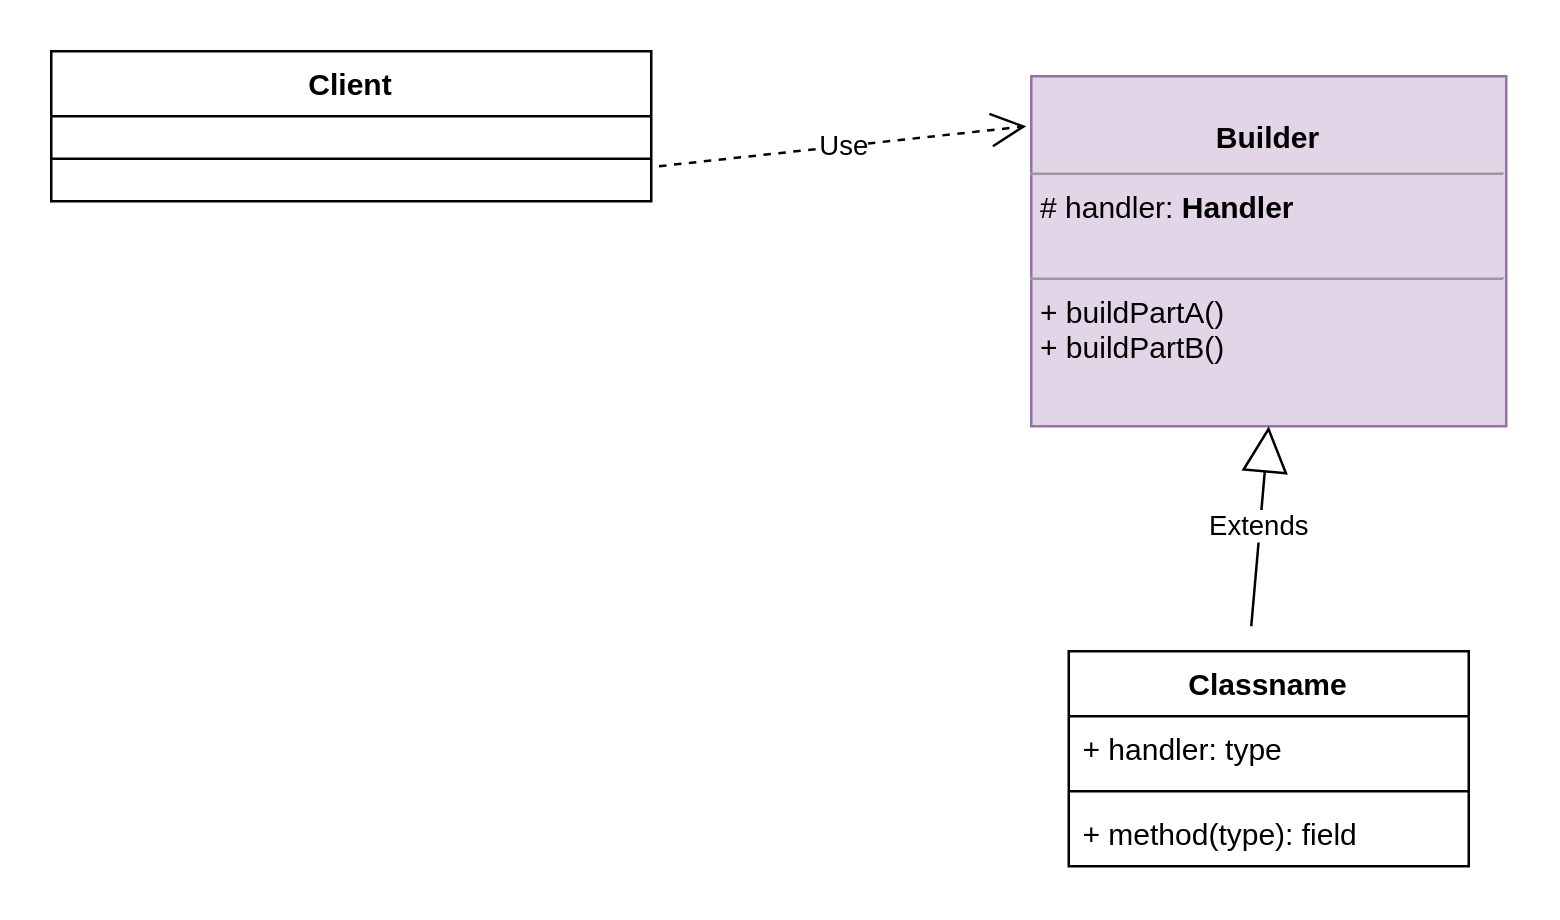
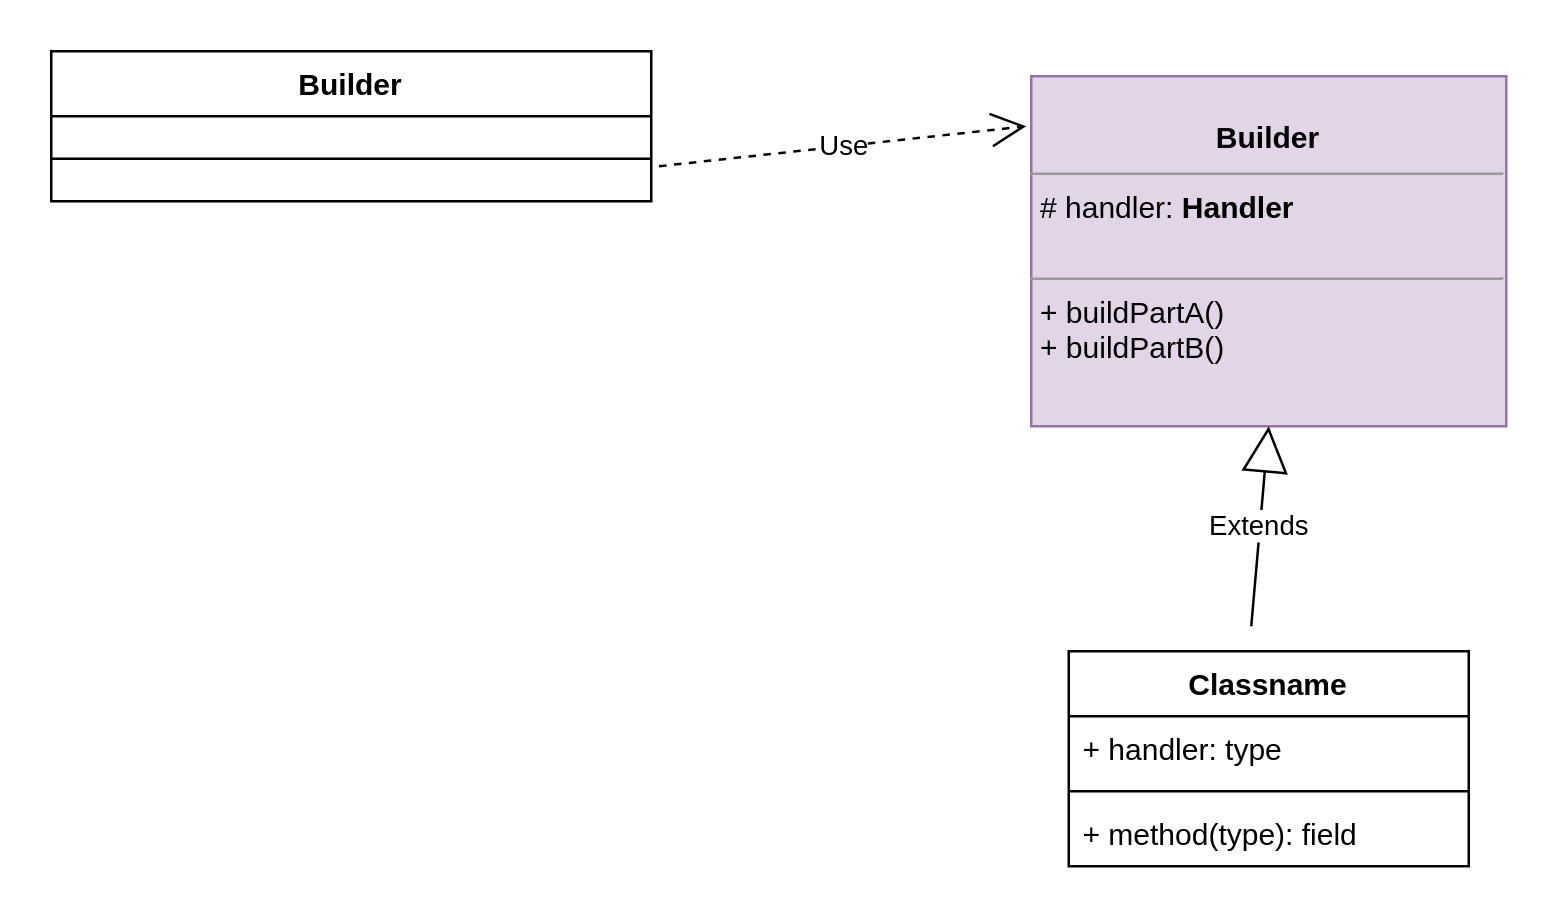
(351, 87) -> (351, 87)
